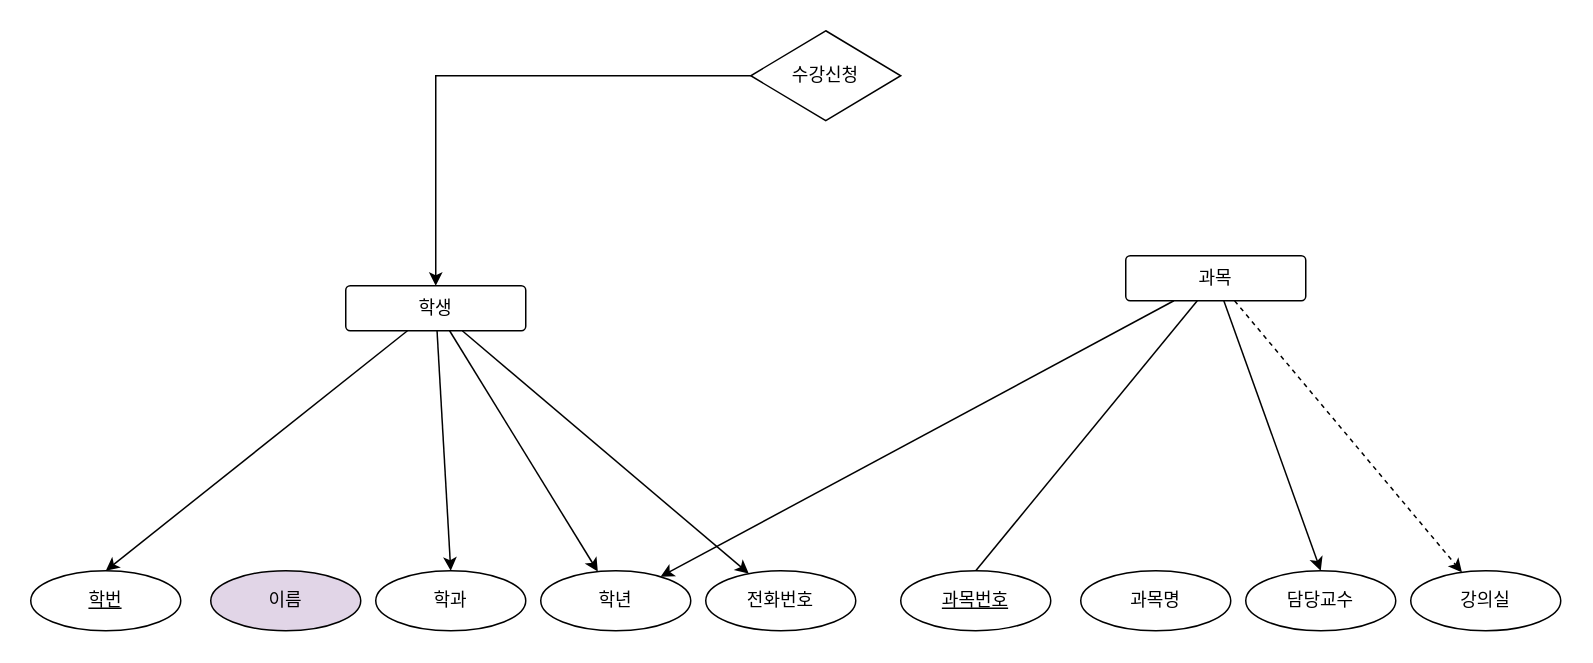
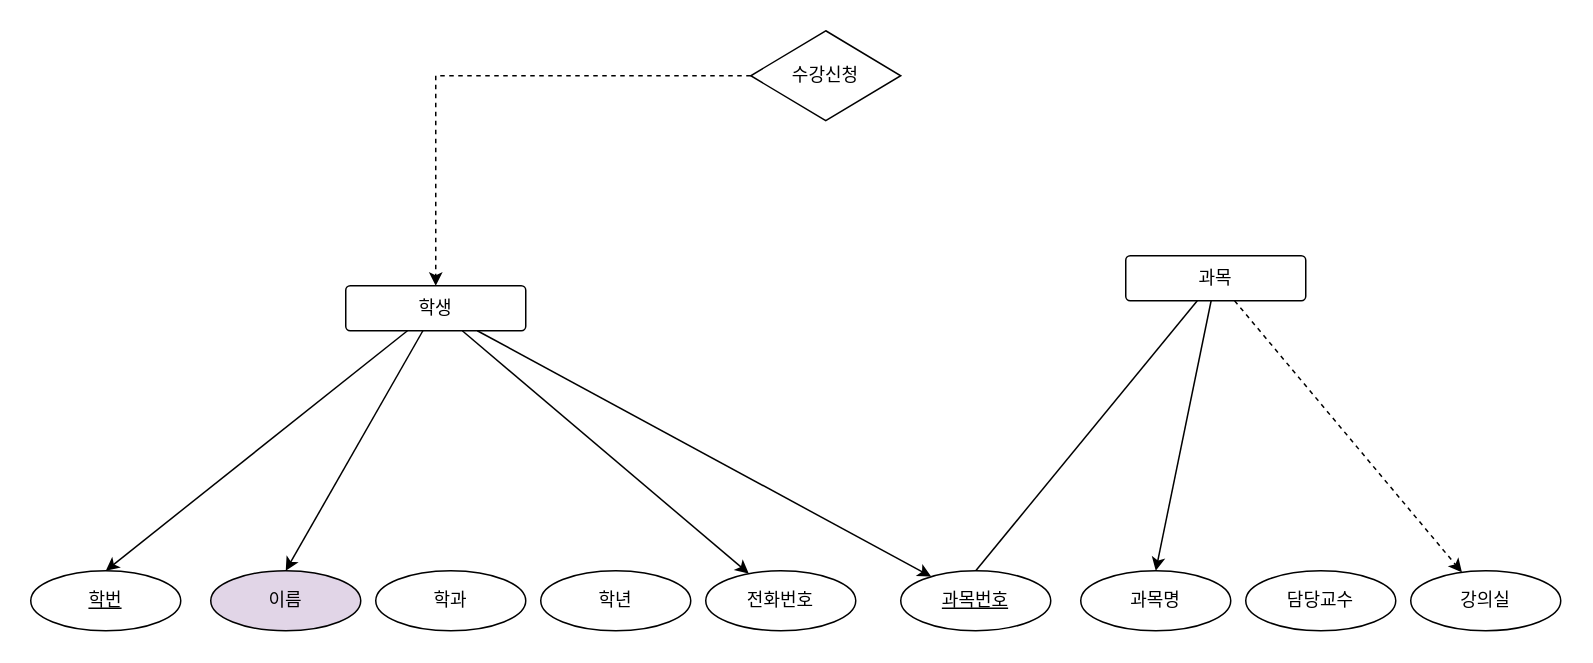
(492, 76) -> (492, 76)
(1271, 431) -> none
(921, 437) -> (1184, 431)
(444, 446) -> (700, 451)
none -> (357, 447)
(521, 447) -> none
